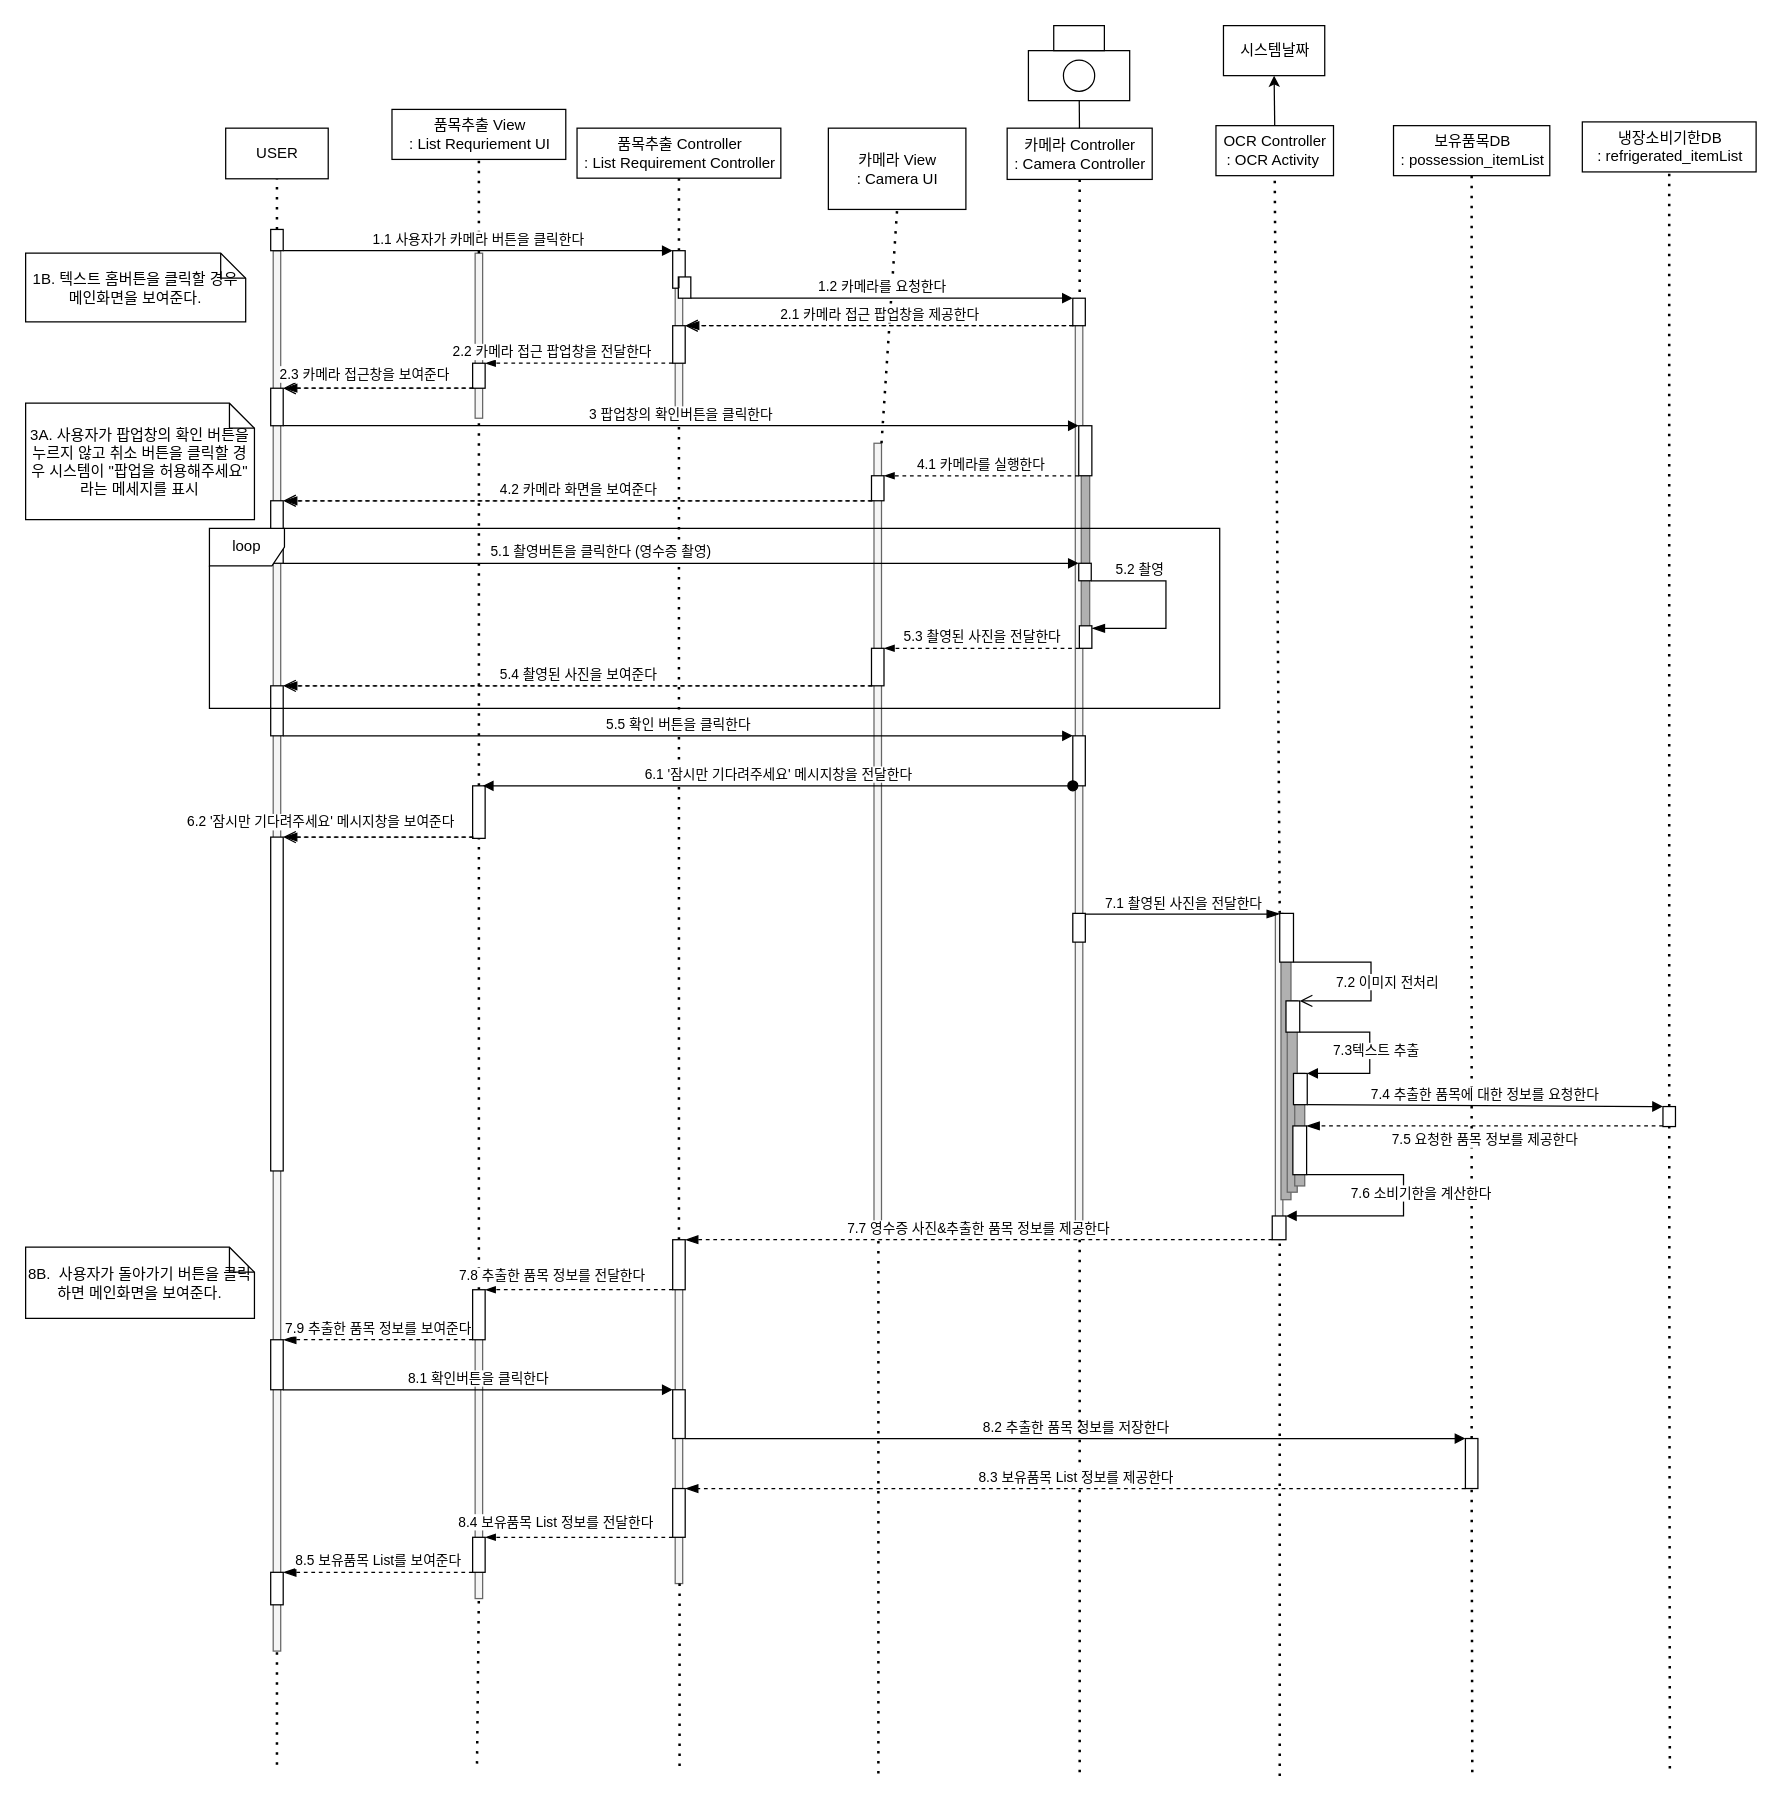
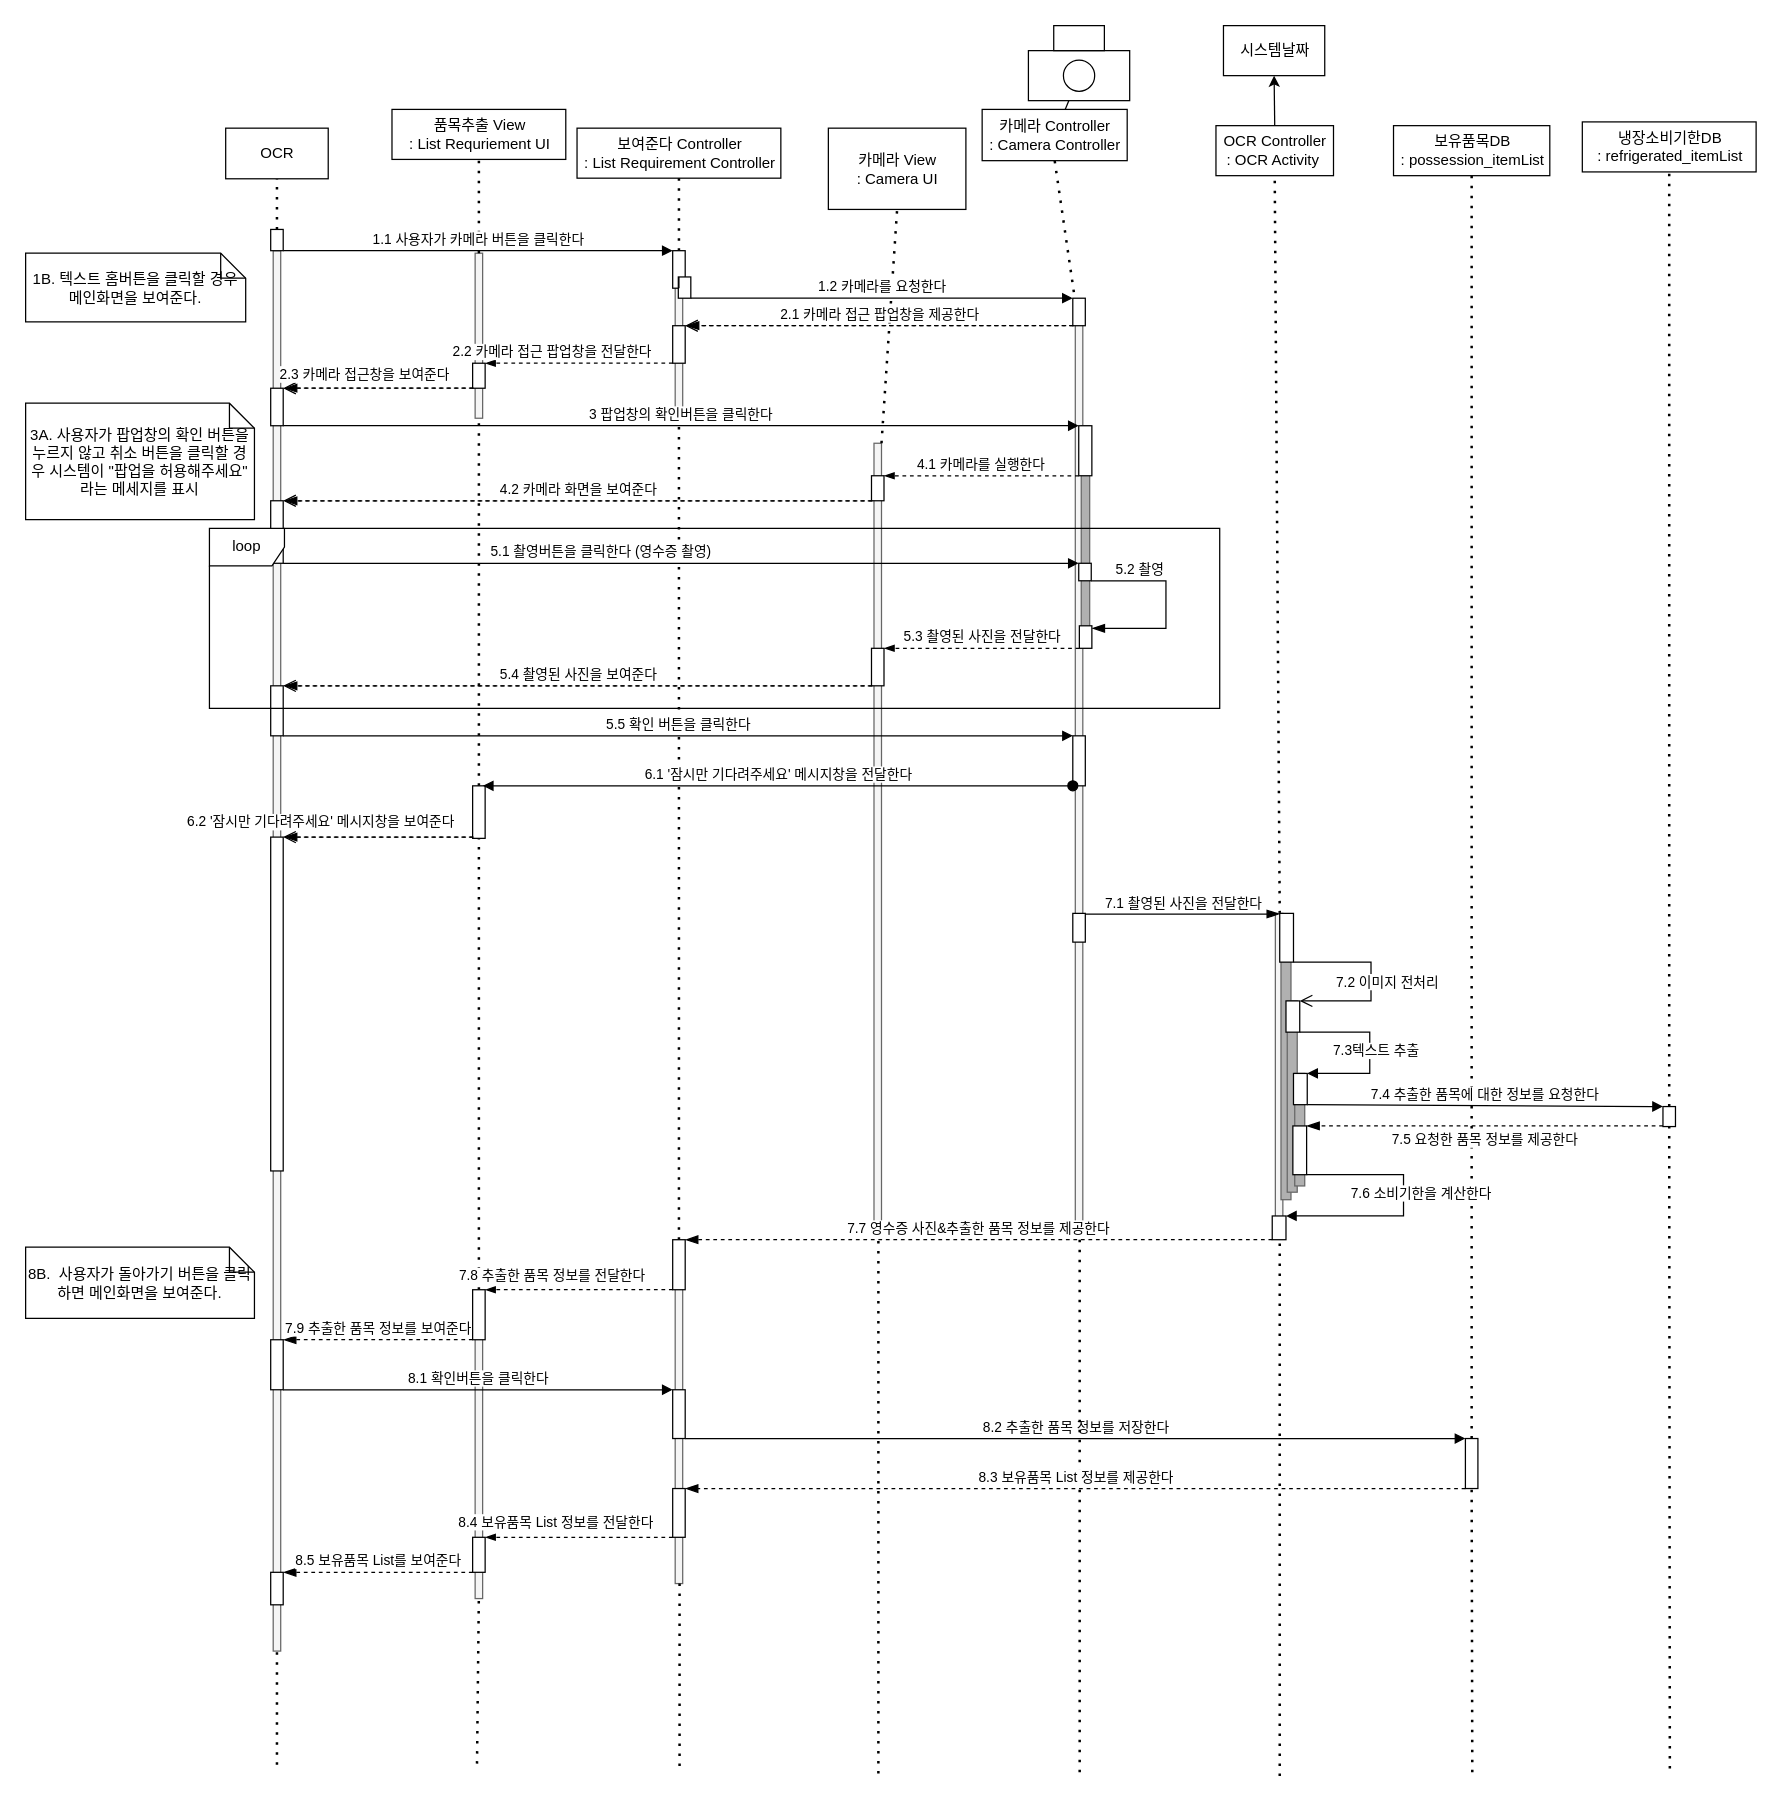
(278, 153) -> (278, 153)
(680, 153) -> (680, 153)
(1079, 154) -> (1054, 135)
